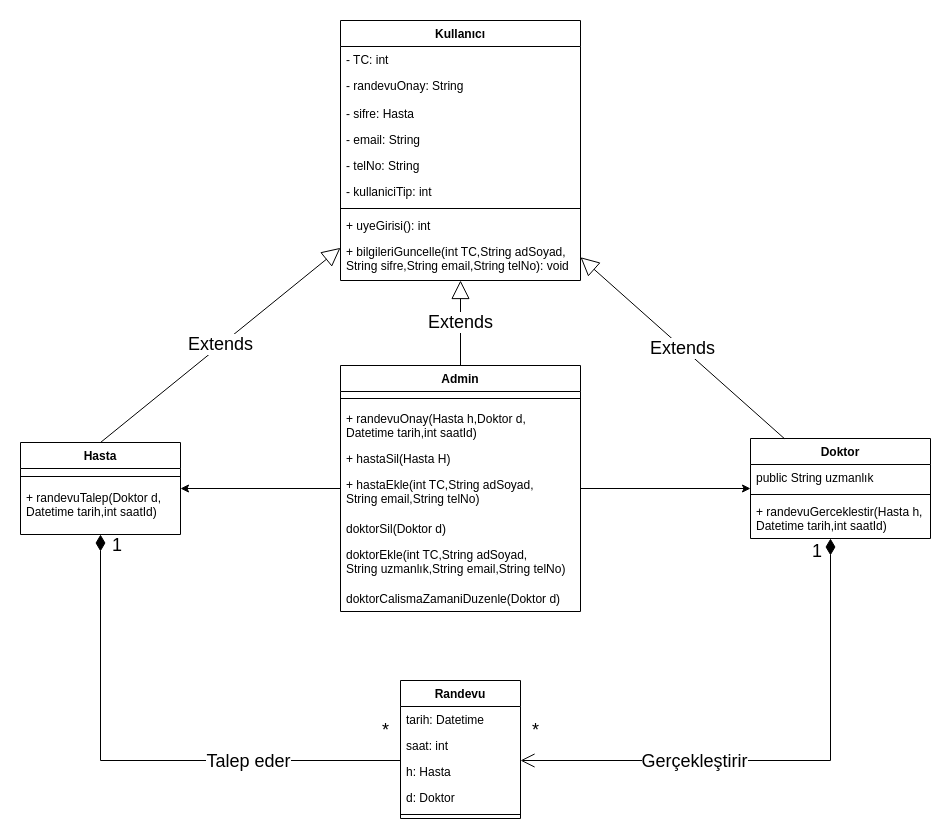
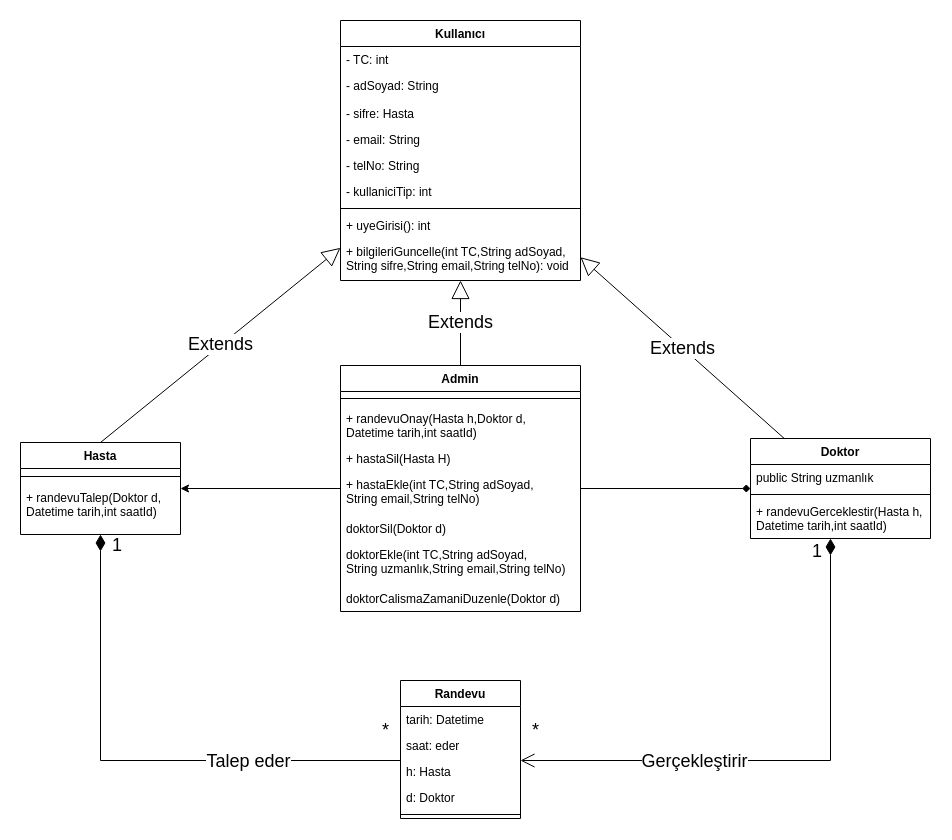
(410, 86) -> (397, 86)
(742, 489) -> (742, 489)
(432, 746) -> (436, 746)
